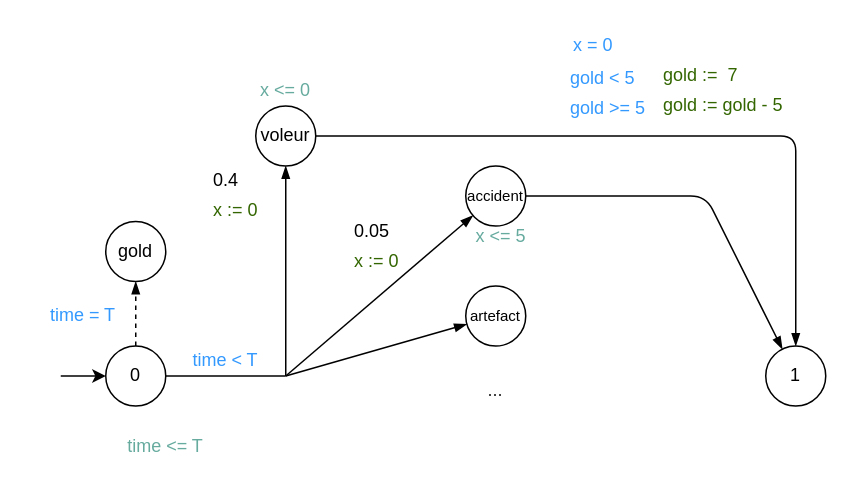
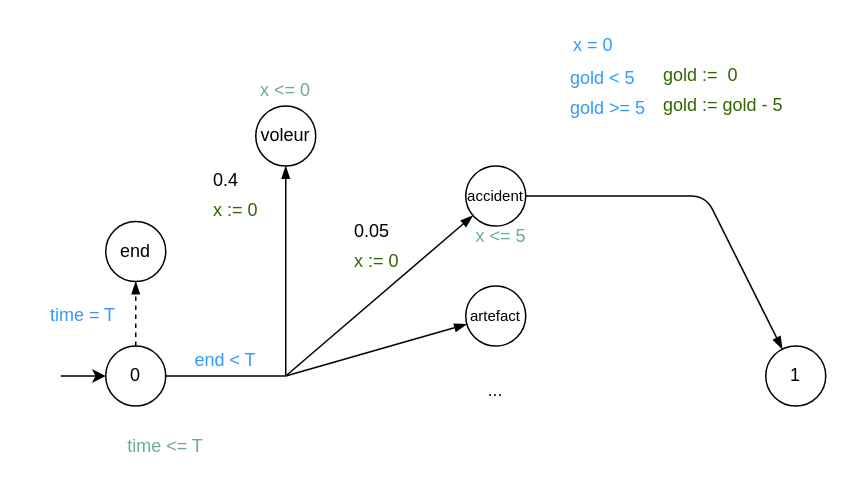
(705, 76) -> (705, 76)
(649, 136) -> none
(136, 251) -> (136, 251)
(226, 361) -> (226, 361)
